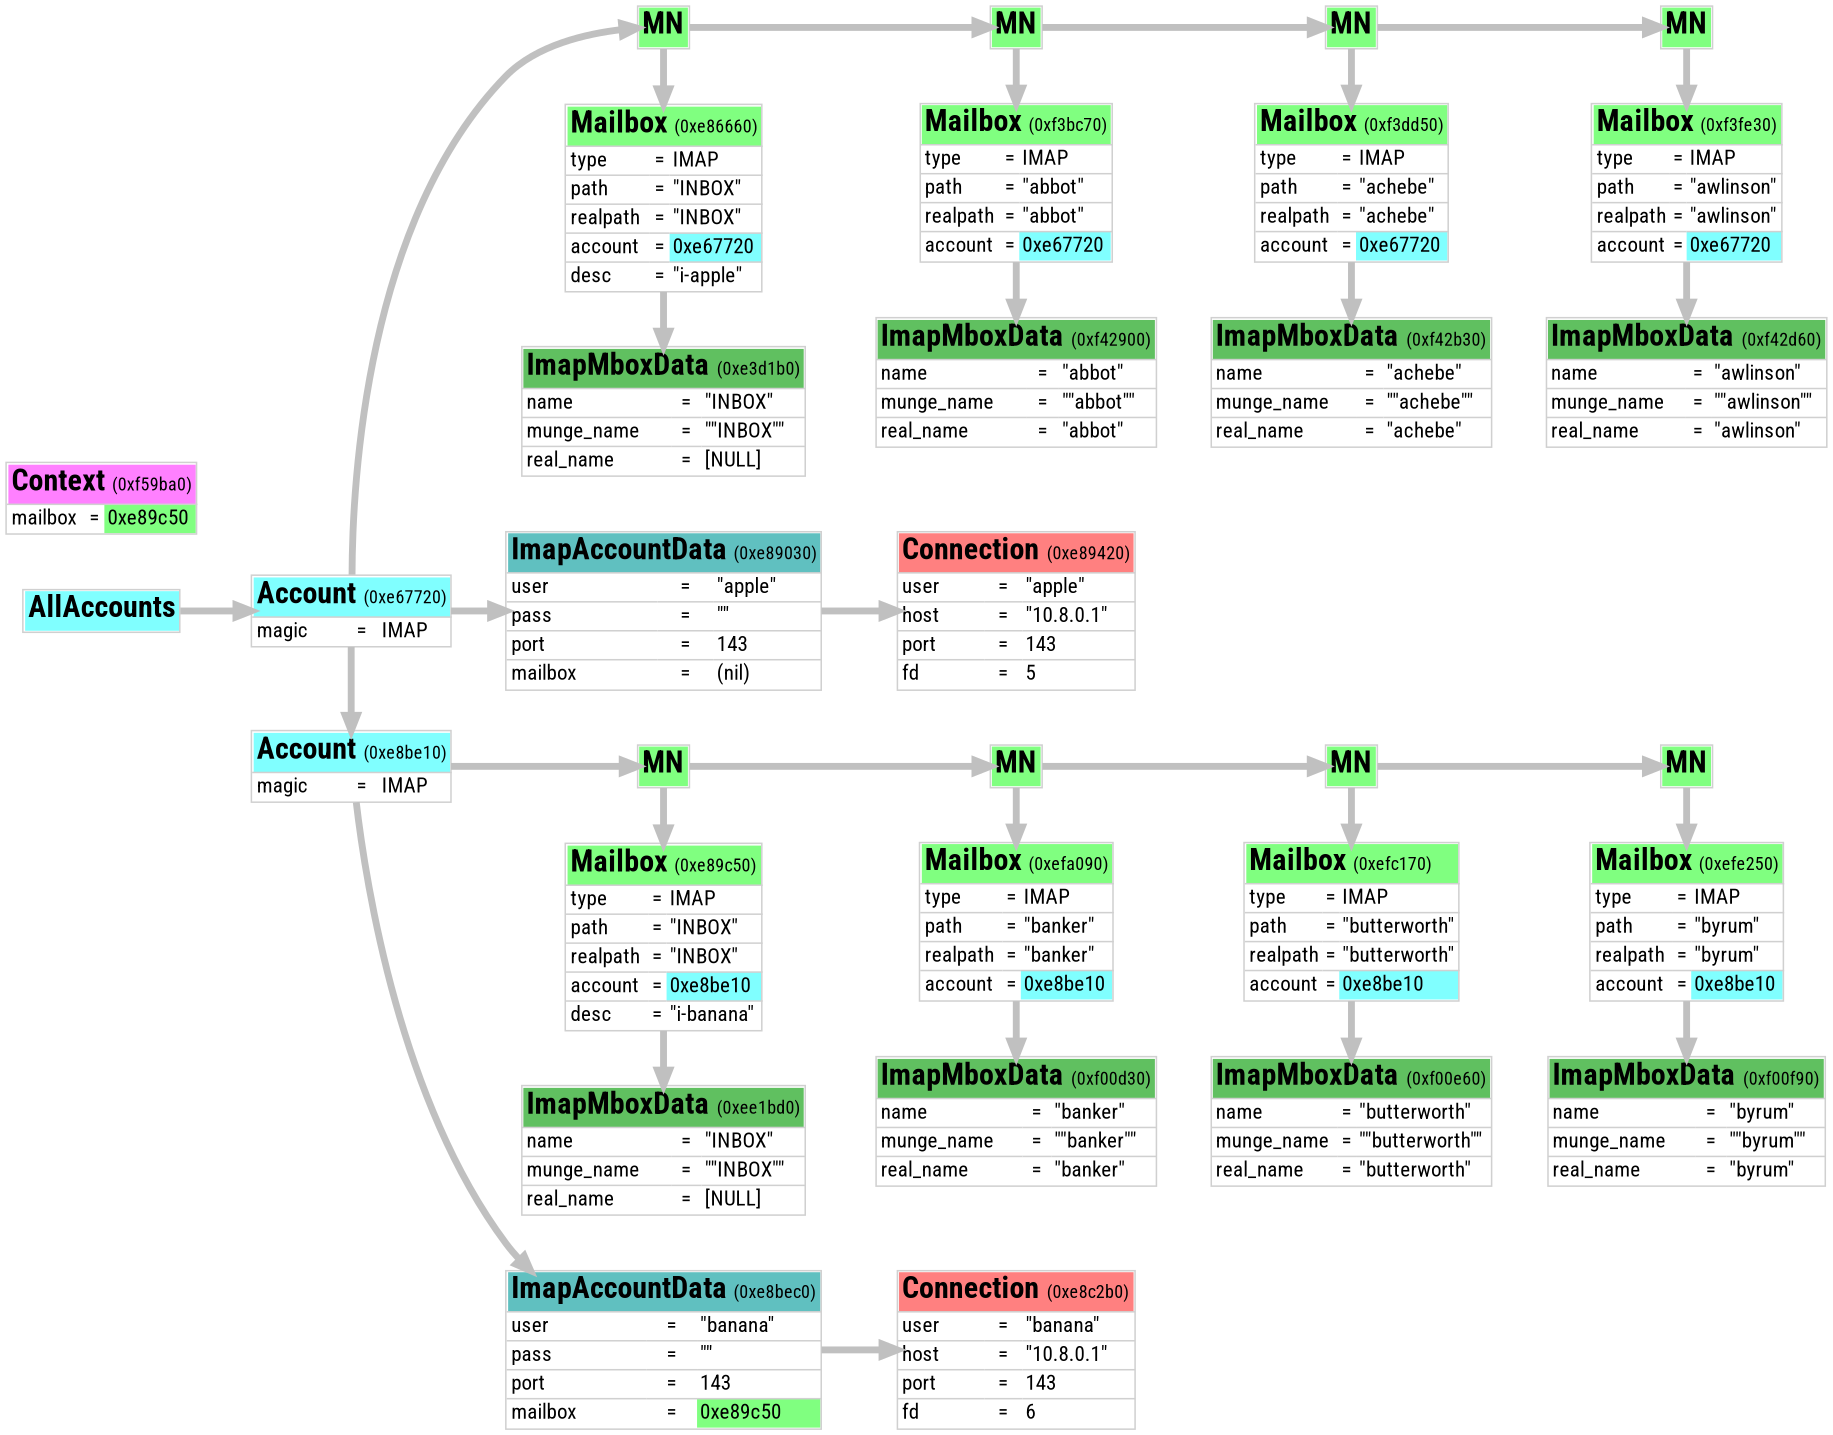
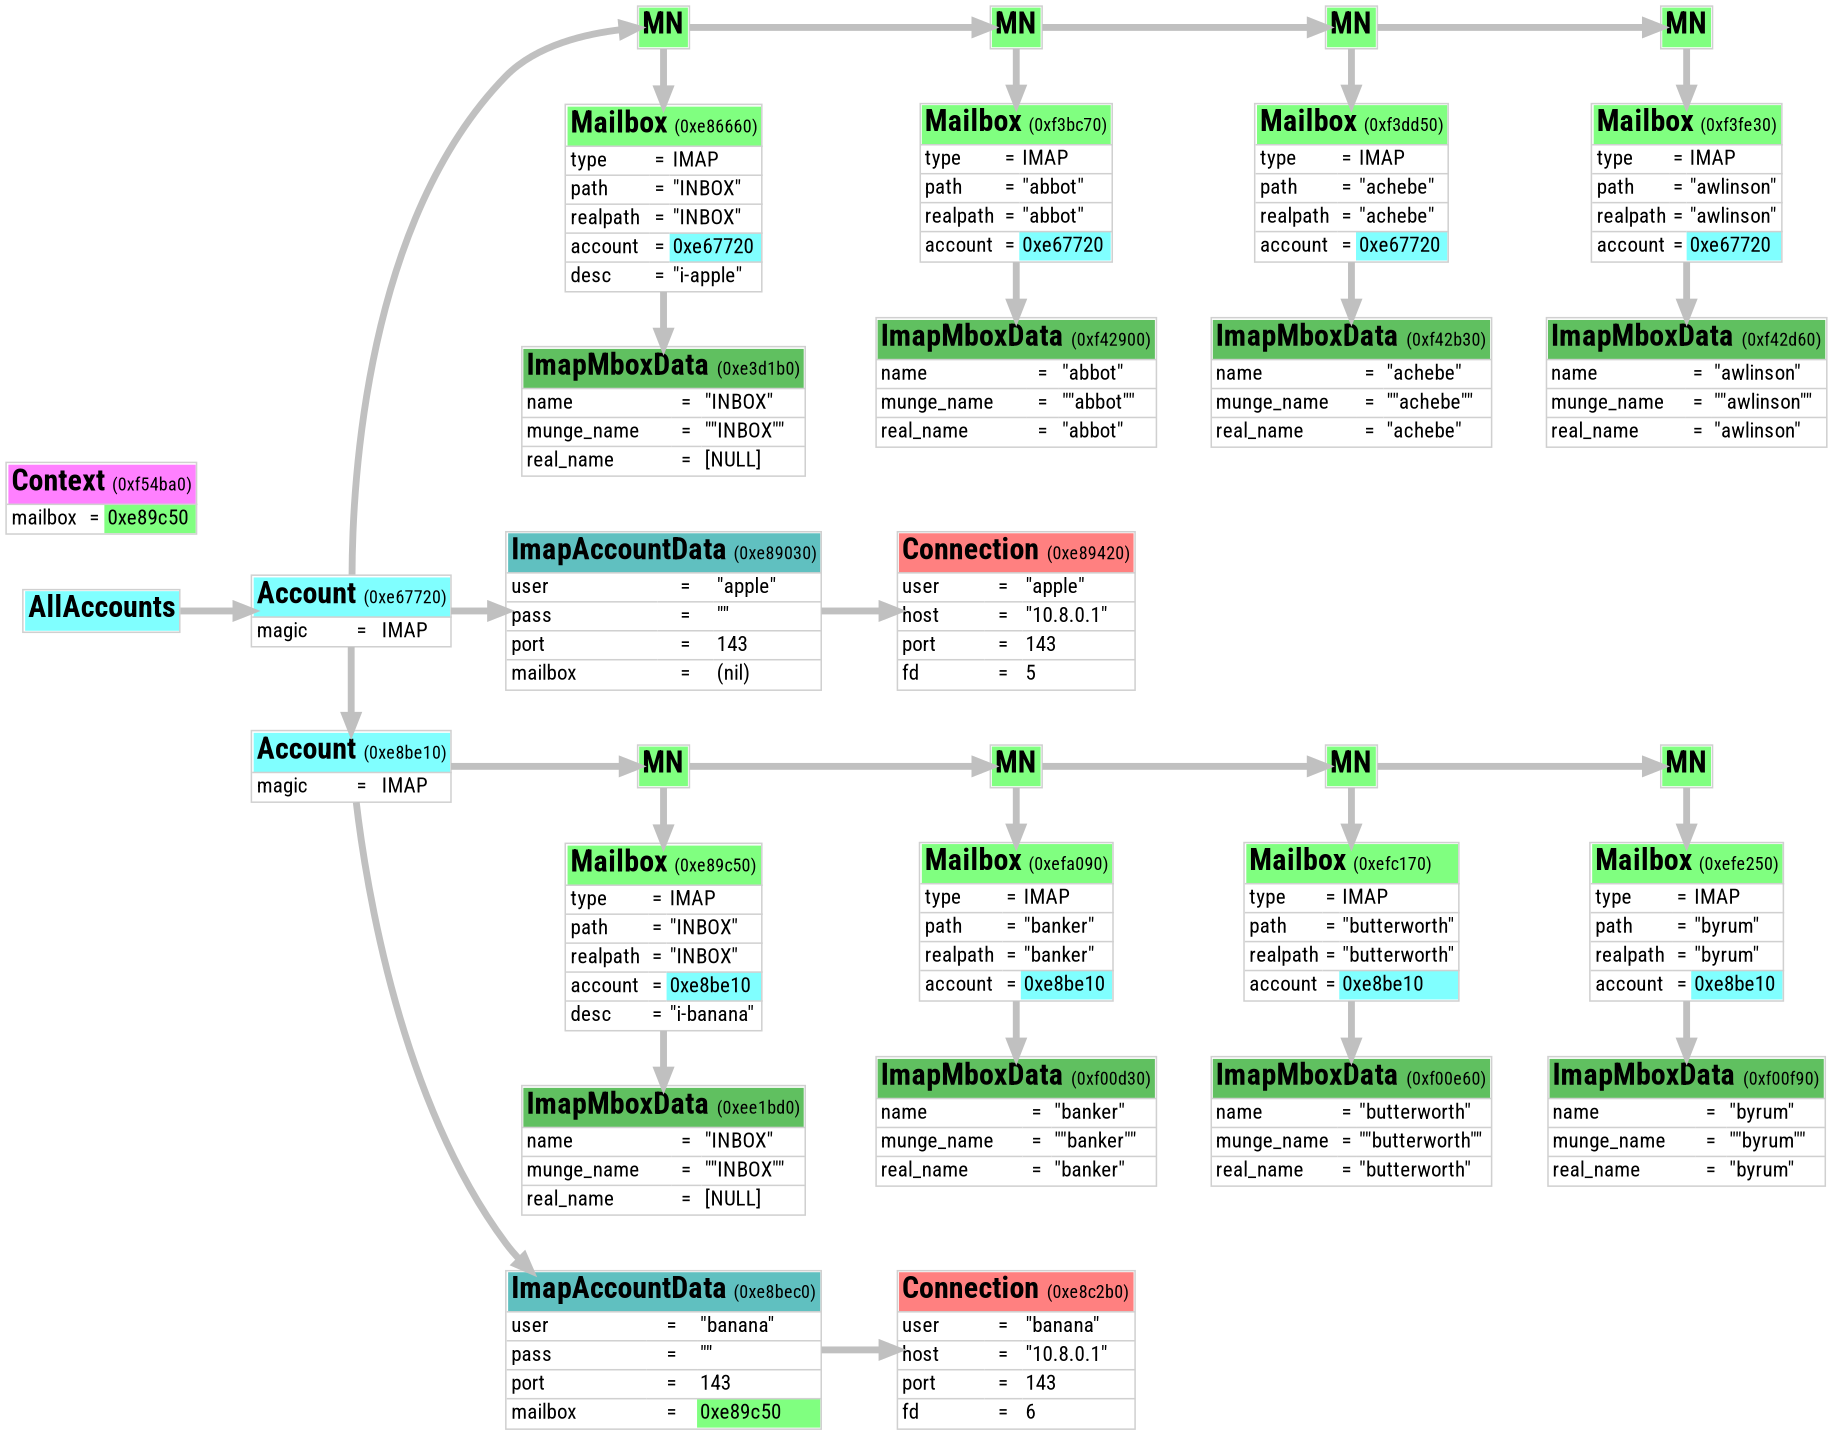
(152, 485) -> (152, 485)
